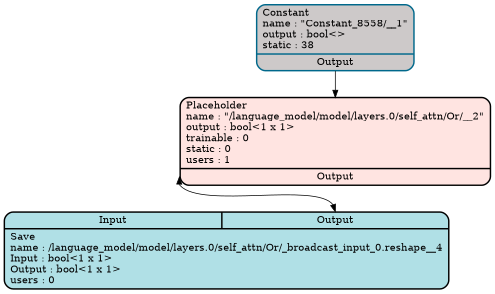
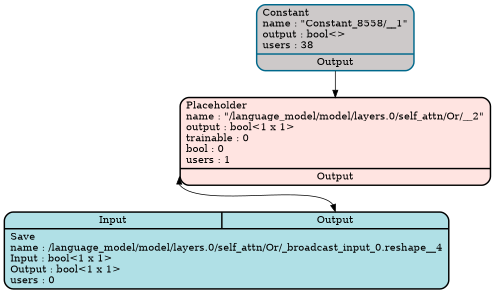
(289, 45) -> (288, 45)
(209, 149) -> (205, 149)
